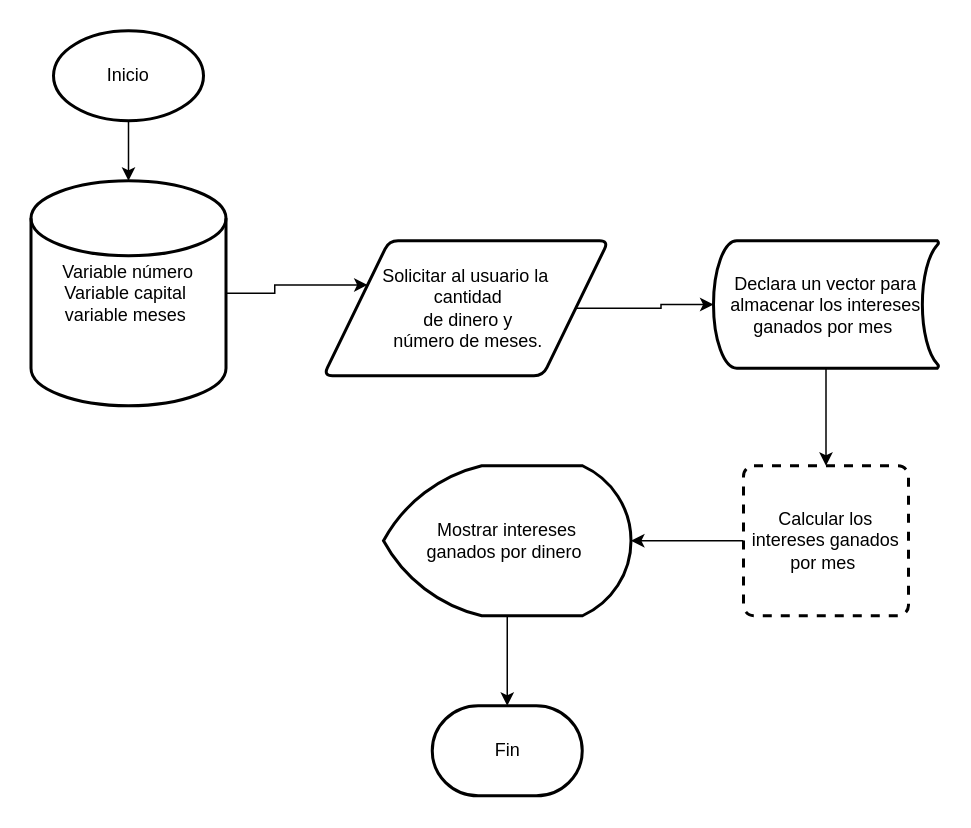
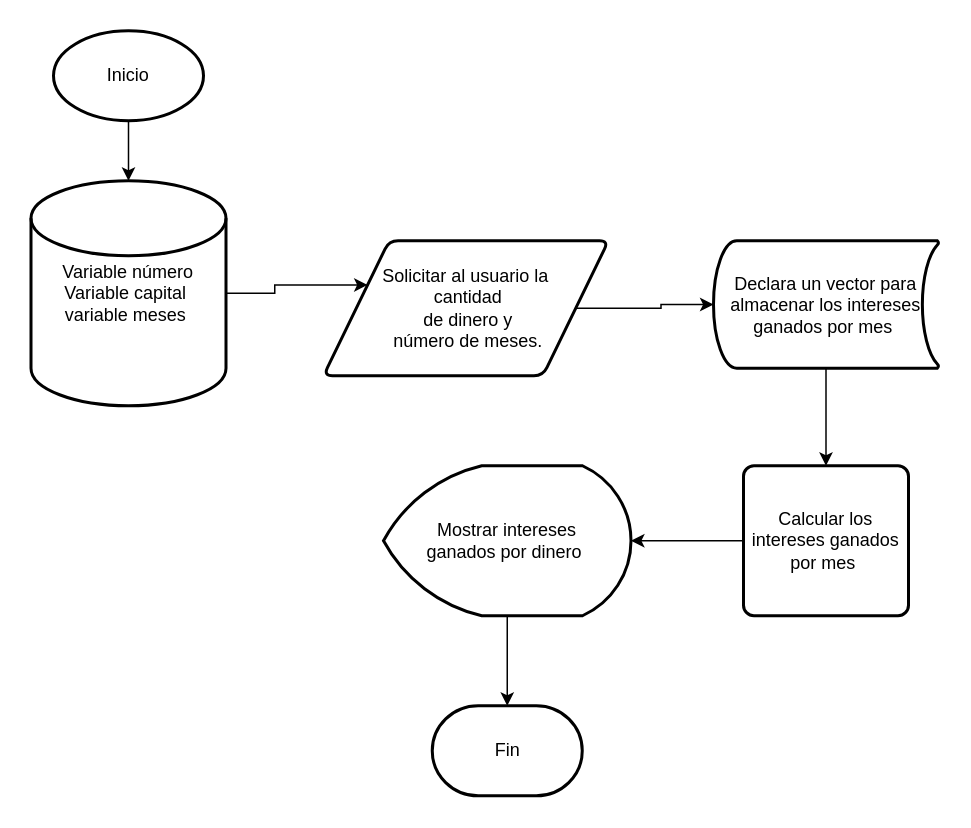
(826, 541) -> (826, 541)
